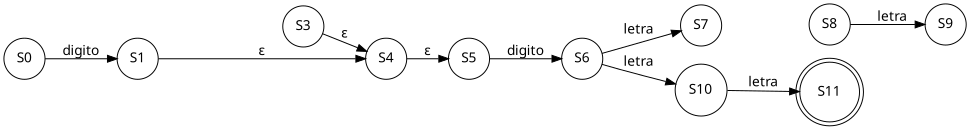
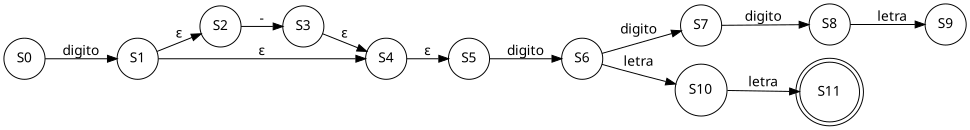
none -> (760, 25)
none -> (220, 26)
(639, 30) -> (639, 30)
